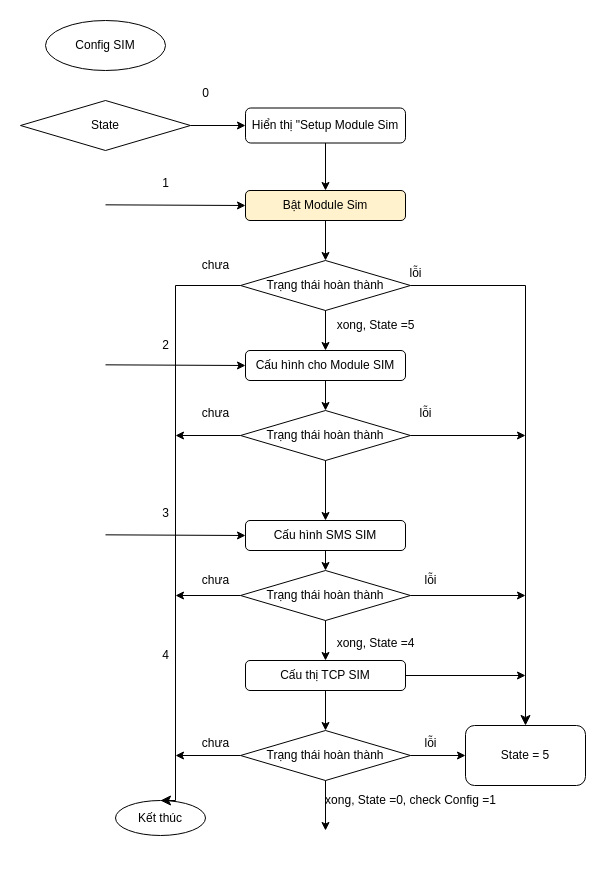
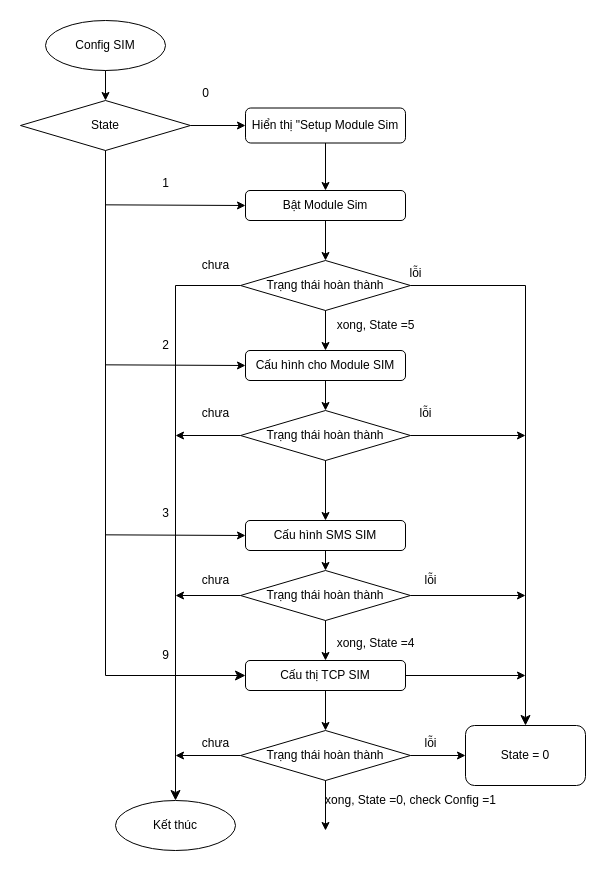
none -> (106, 82)
(326, 206) -> (326, 206)
none -> (106, 479)
(166, 656) -> (166, 656)
(526, 756) -> (526, 756)
(161, 818) -> (176, 826)
